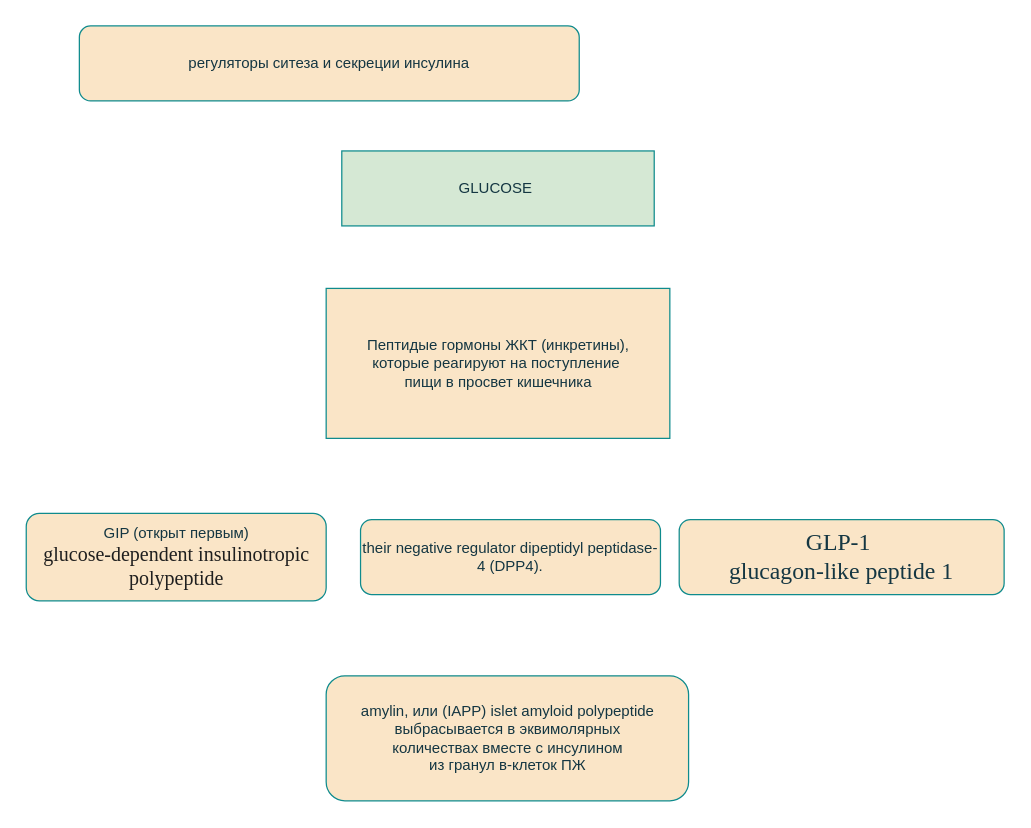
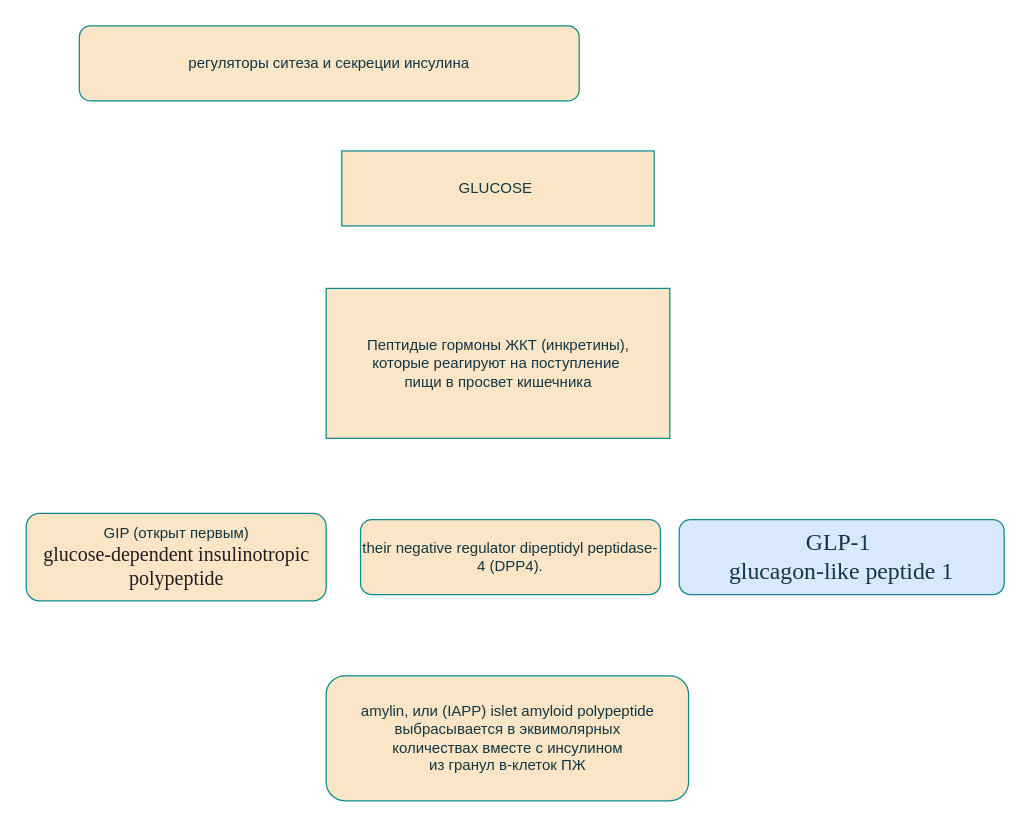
(498, 188) -> (498, 188)
(842, 557) -> (842, 557)
